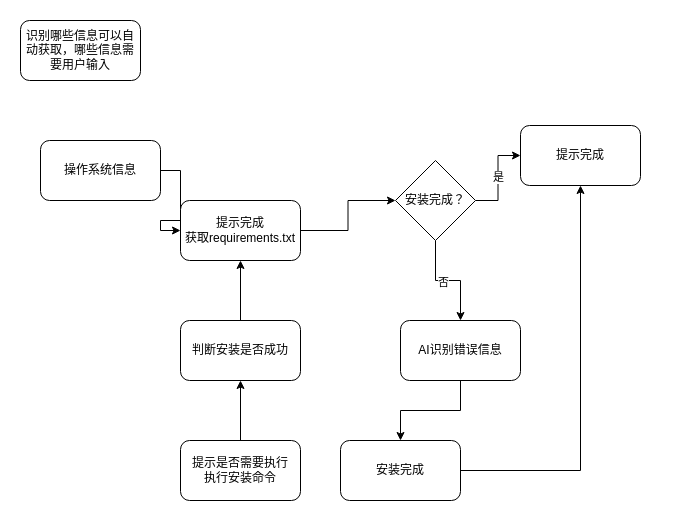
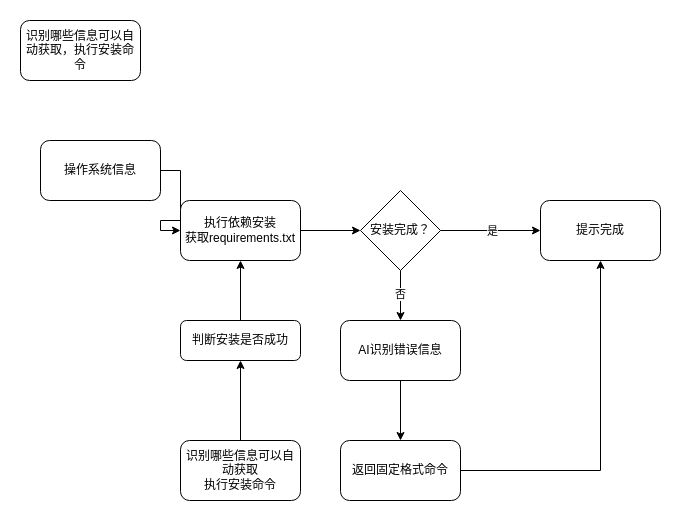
(81, 51) -> (81, 51)
(581, 156) -> (601, 231)
(436, 201) -> (401, 231)
(241, 231) -> (241, 231)
(241, 351) -> (241, 341)
(461, 351) -> (401, 351)
(241, 471) -> (241, 471)
(401, 471) -> (401, 471)
